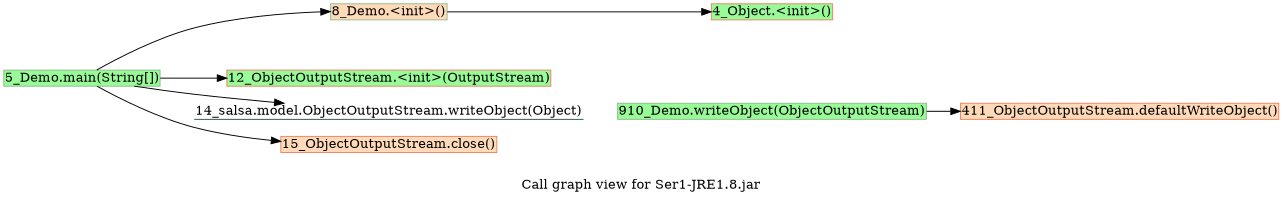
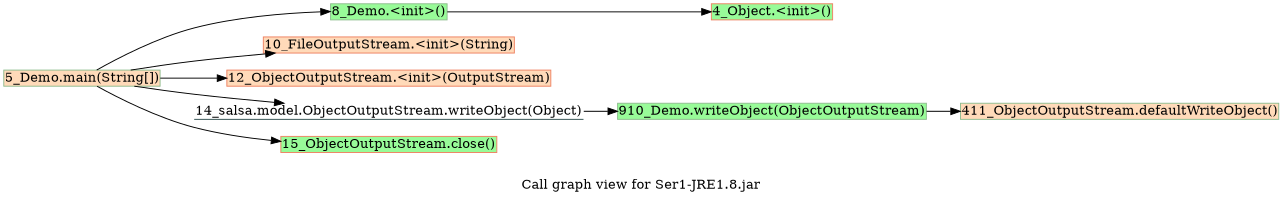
(389, 12) -> (389, 12)
none -> (389, 45)
(82, 78) -> (82, 78)
(389, 78) -> (389, 78)
none -> (596, 111)
(1120, 111) -> (1120, 111)
(389, 144) -> (389, 144)
